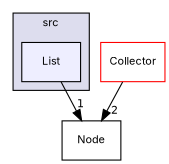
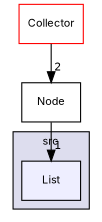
(69, 97) -> (51, 138)
